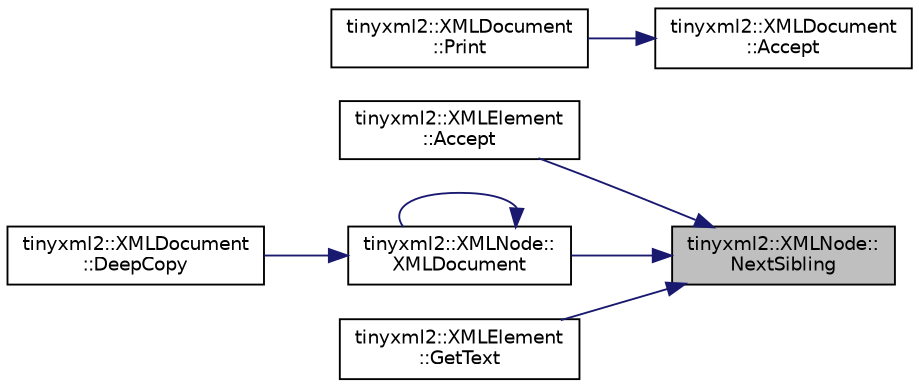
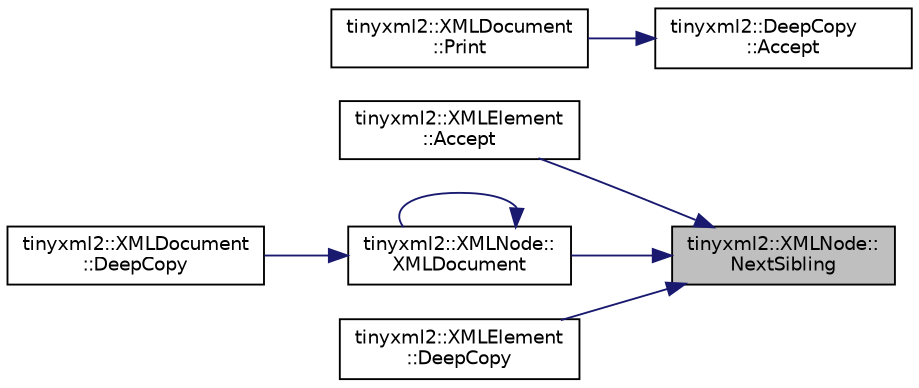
(784, 38) -> (784, 38)
(460, 349) -> (460, 349)
